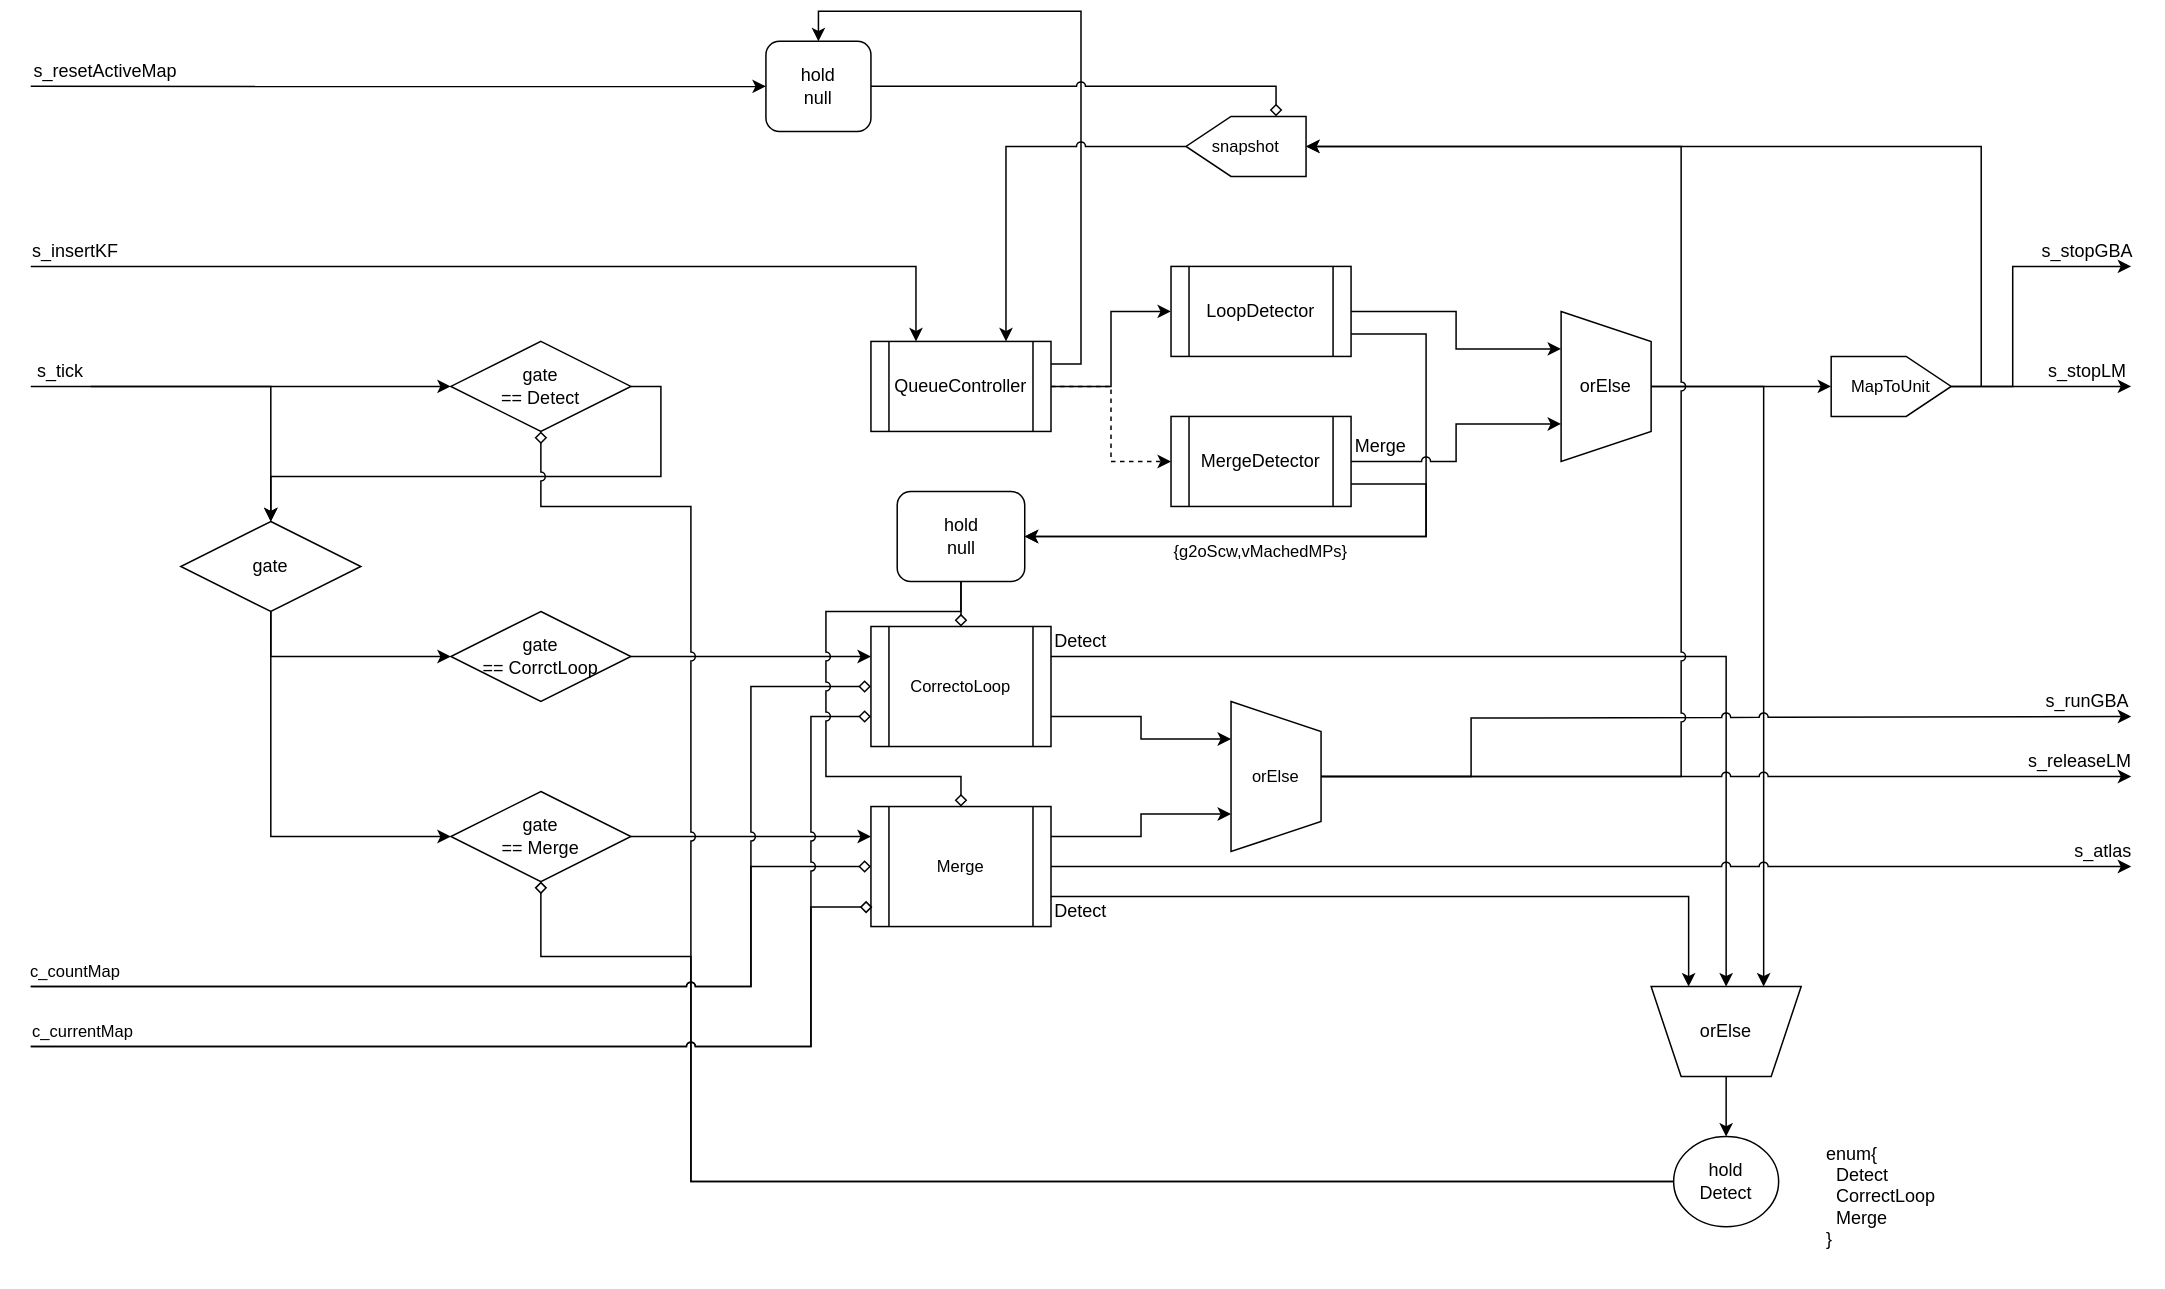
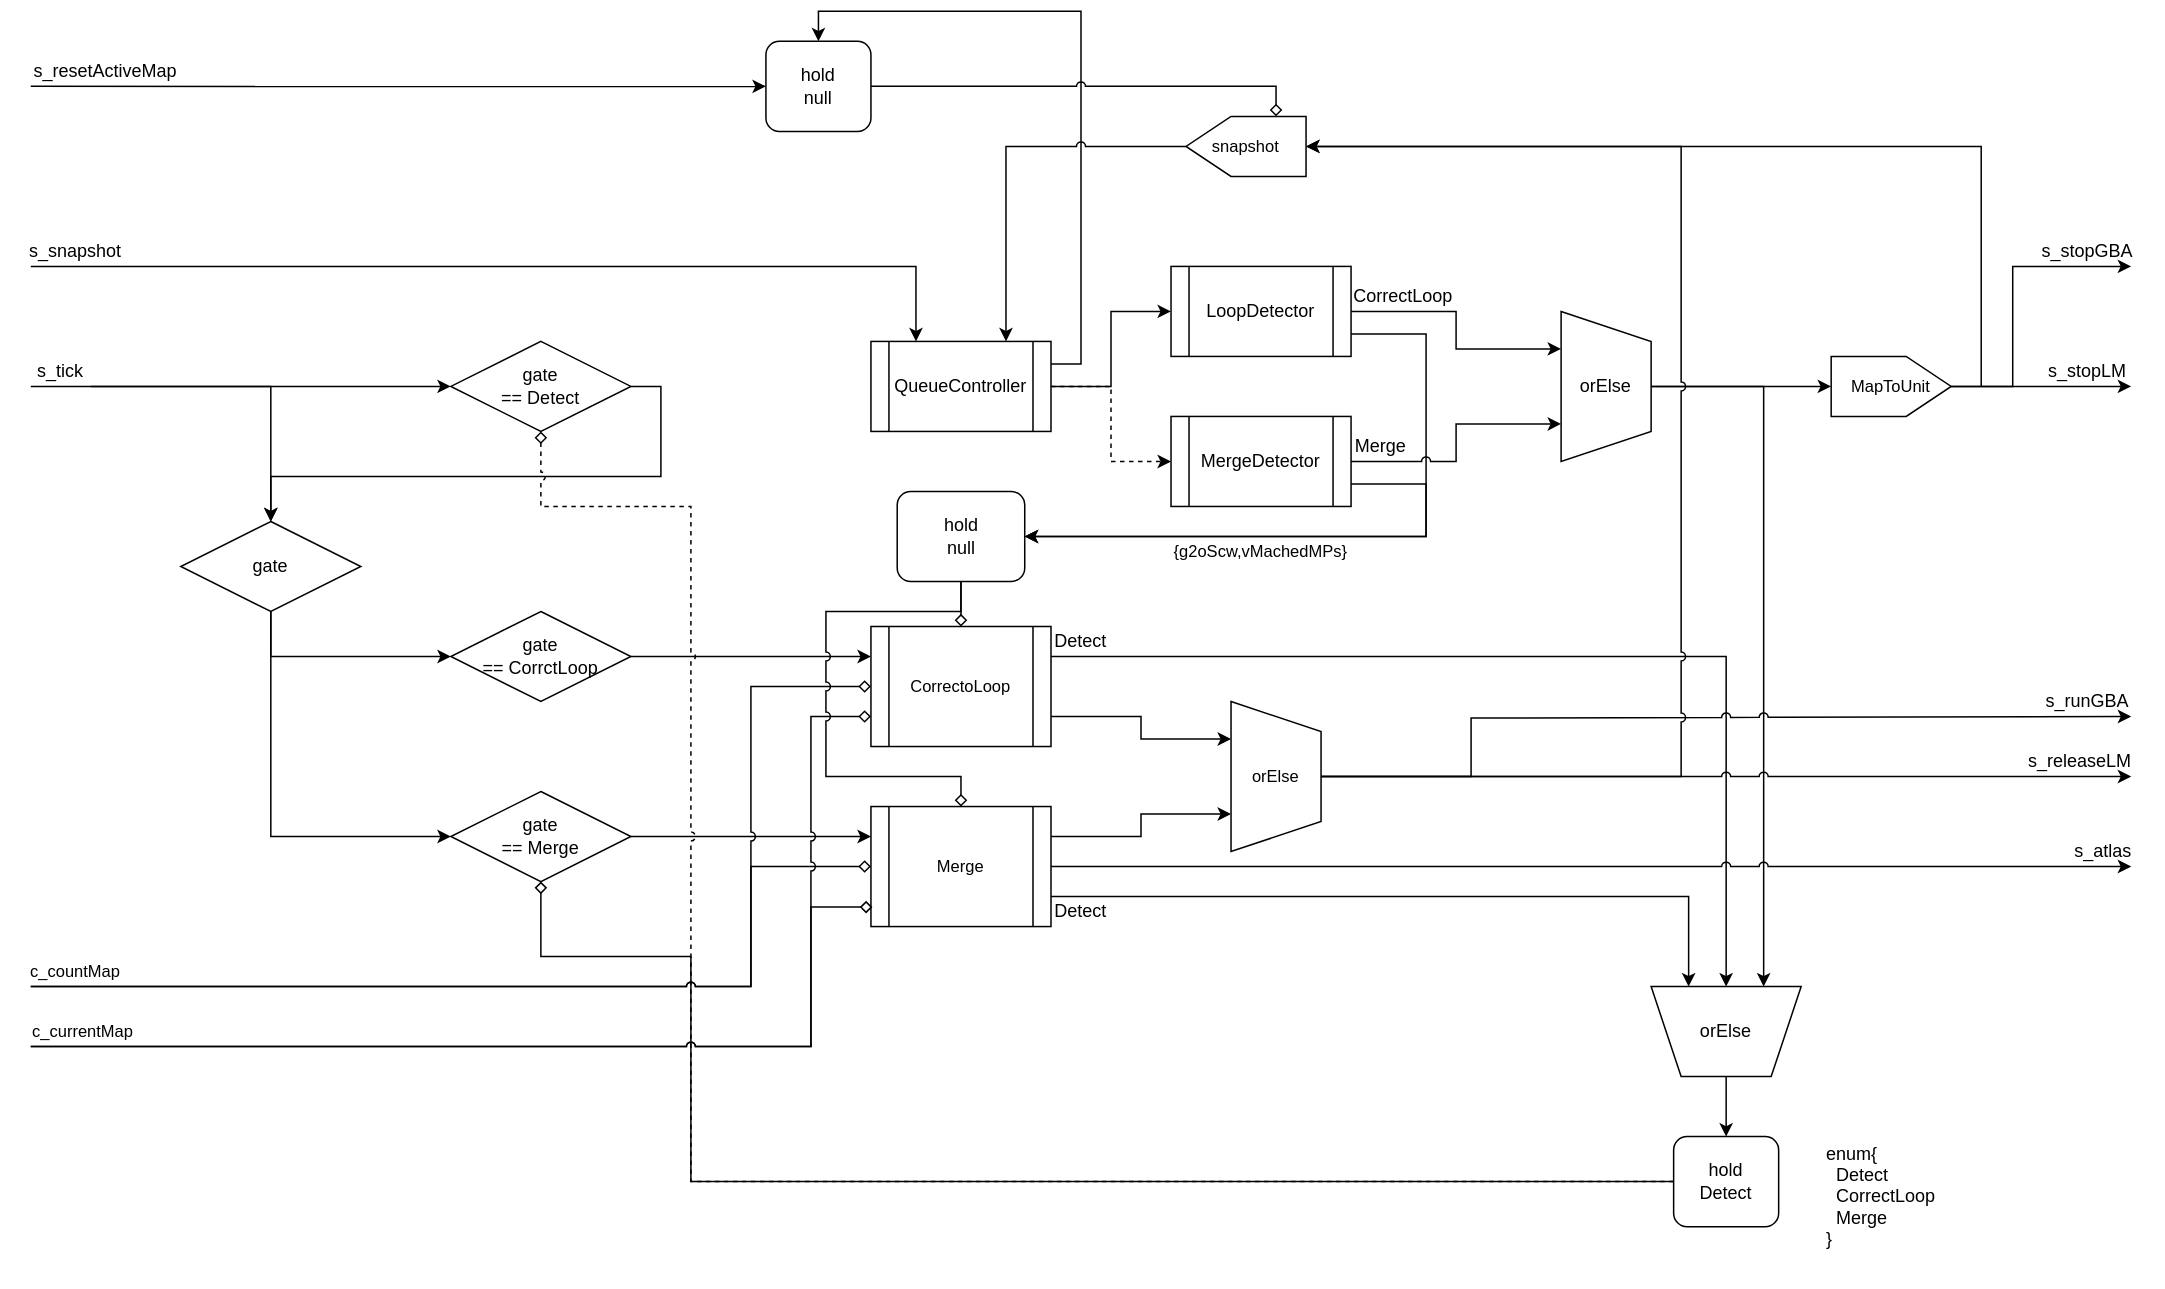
(76, 251) -> (76, 251)
none -> (1403, 296)
(691, 627) -> (691, 627)
(1726, 1181) -> (1726, 1181)
